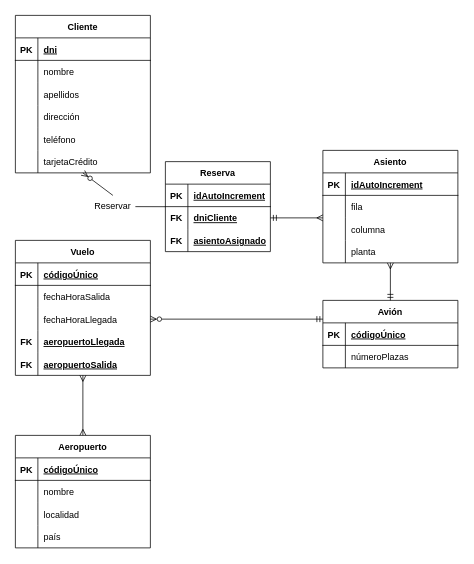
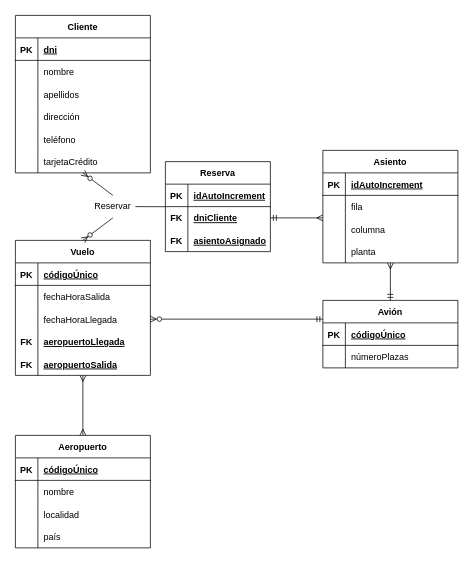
none -> (98, 229)
